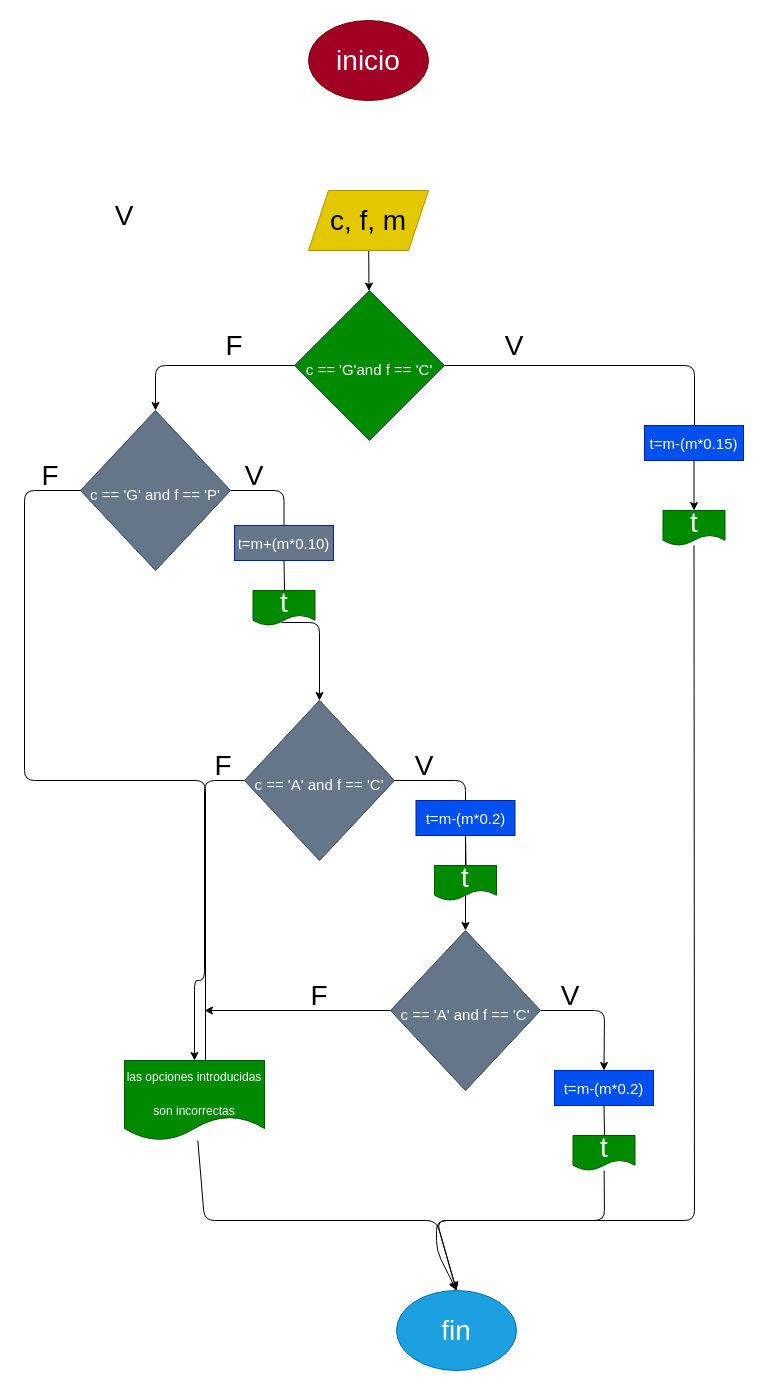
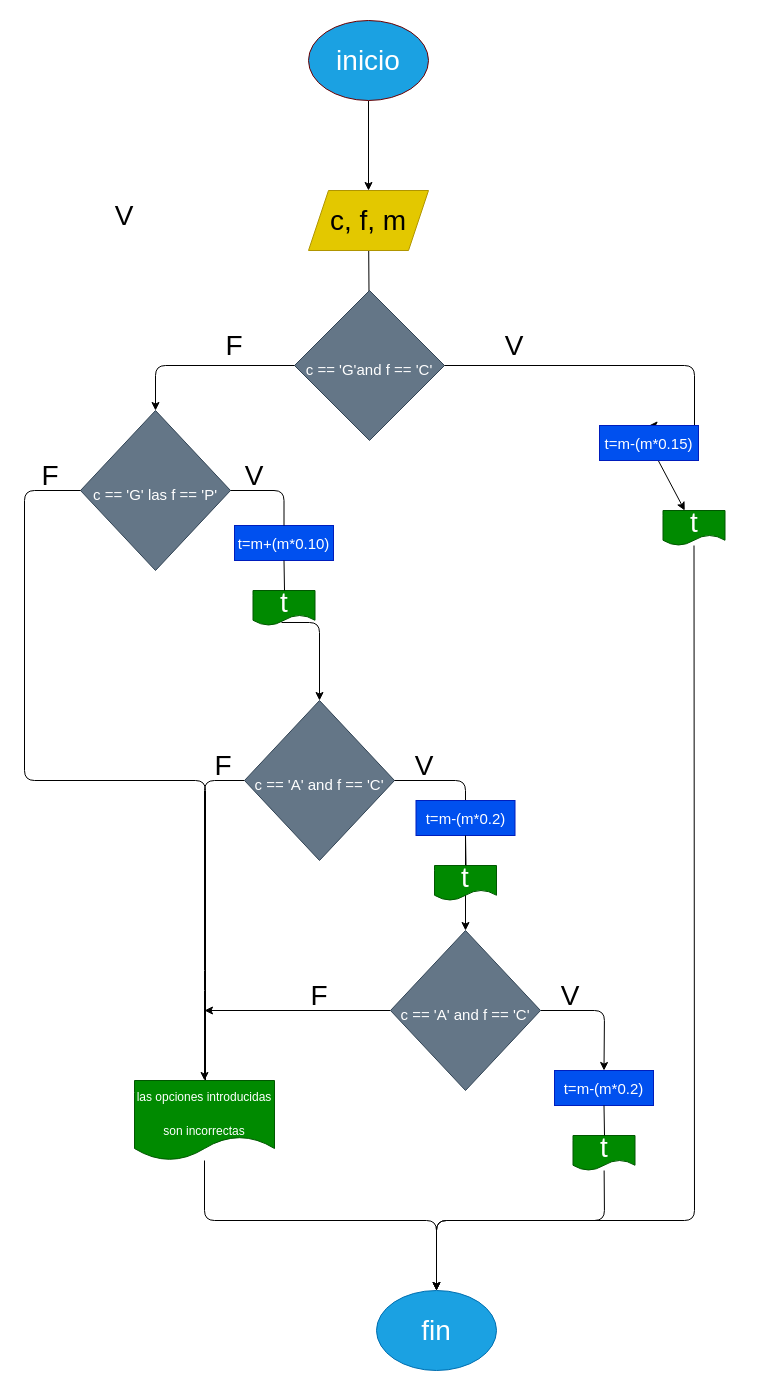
(369, 61) -> (369, 61)
none -> (369, 142)
(369, 283) -> (369, 286)
(370, 366) -> (370, 366)
(694, 443) -> (649, 443)
(156, 491) -> (156, 491)
(284, 543) -> (284, 543)
(195, 1101) -> (205, 1121)
(457, 1331) -> (437, 1331)
